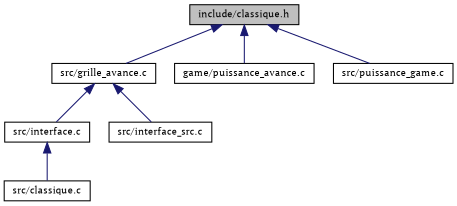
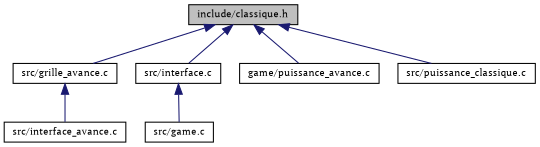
(393, 73) -> (467, 73)
(72, 107) -> (207, 48)
(160, 132) -> (65, 132)
(47, 191) -> (179, 132)
